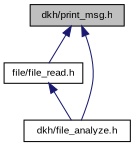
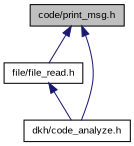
(77, 15) -> (77, 15)
(77, 131) -> (77, 131)
